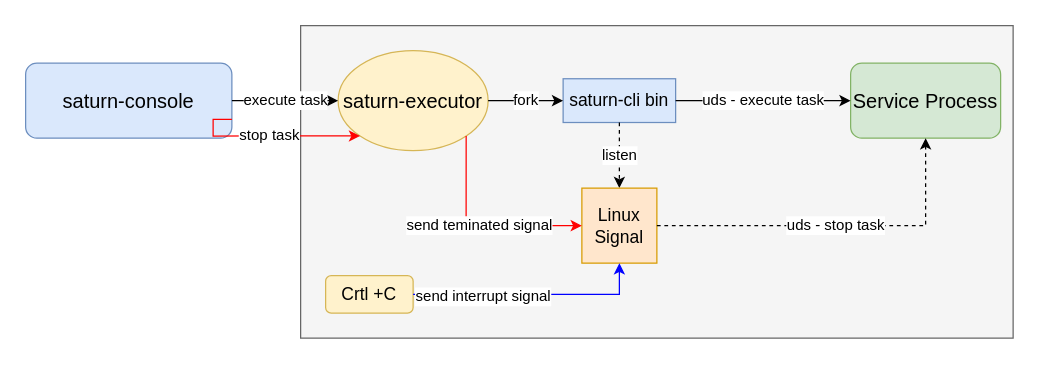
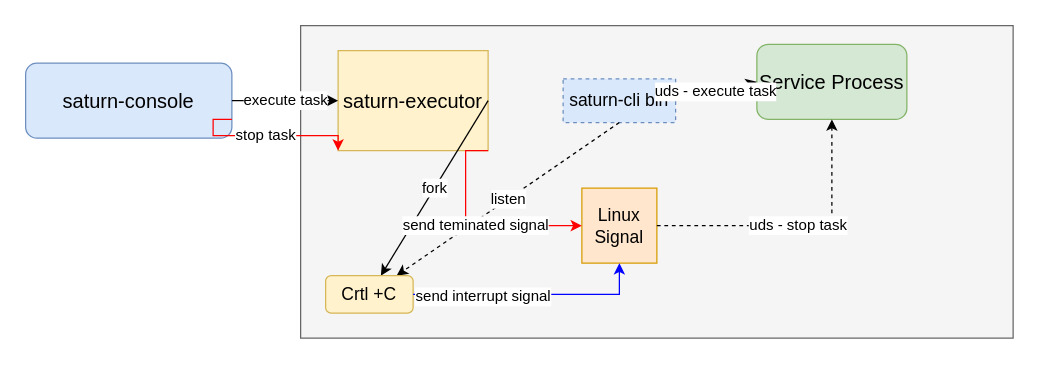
(413, 101) -> (413, 101)
(521, 101) -> (437, 184)
(619, 101) -> (619, 101)
(926, 101) -> (832, 82)
(619, 151) -> (571, 156)
